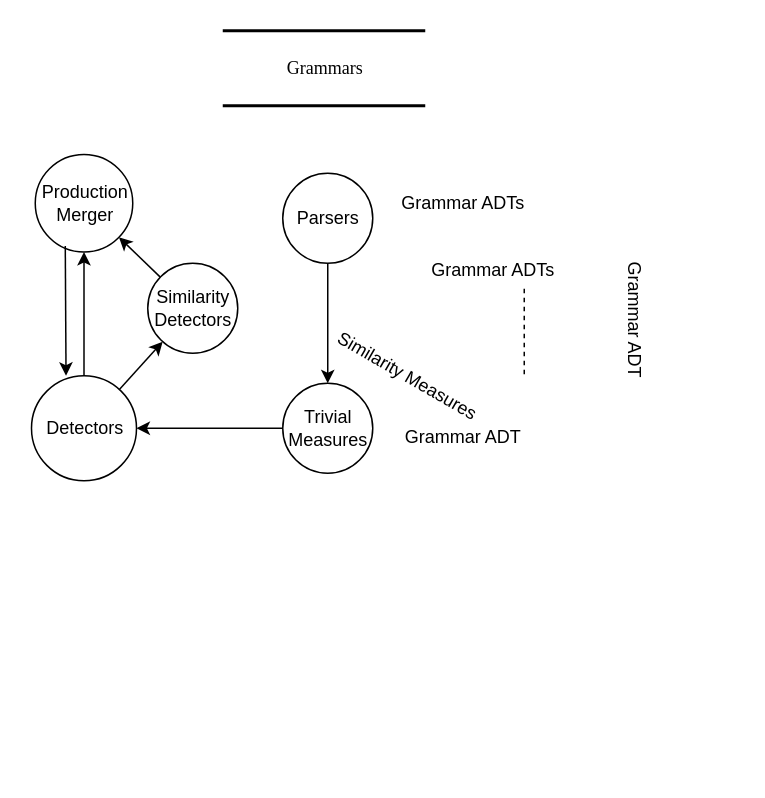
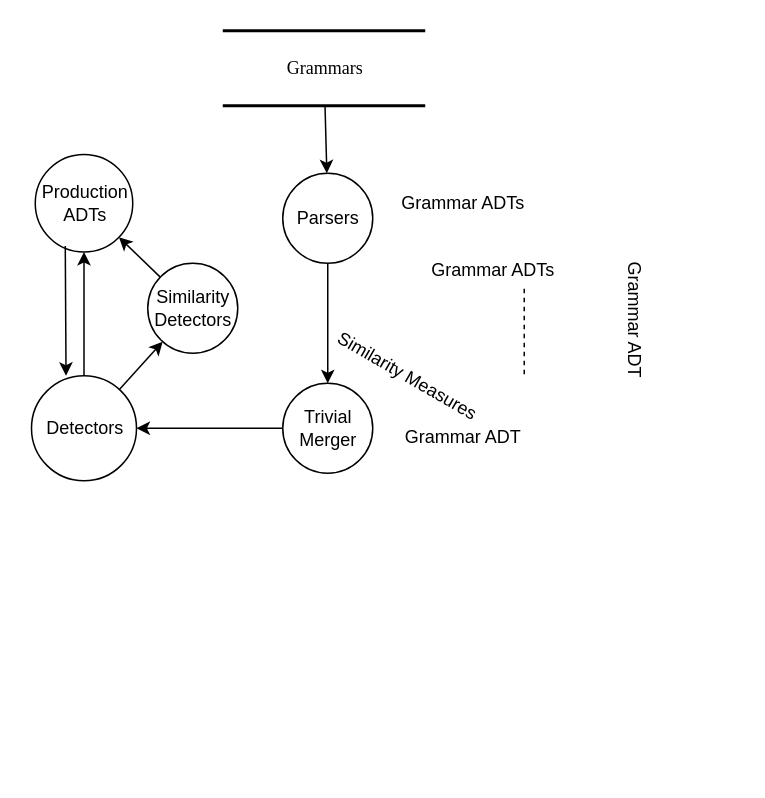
none -> (326, 135)
(86, 203) -> (86, 203)
(329, 428) -> (329, 428)
